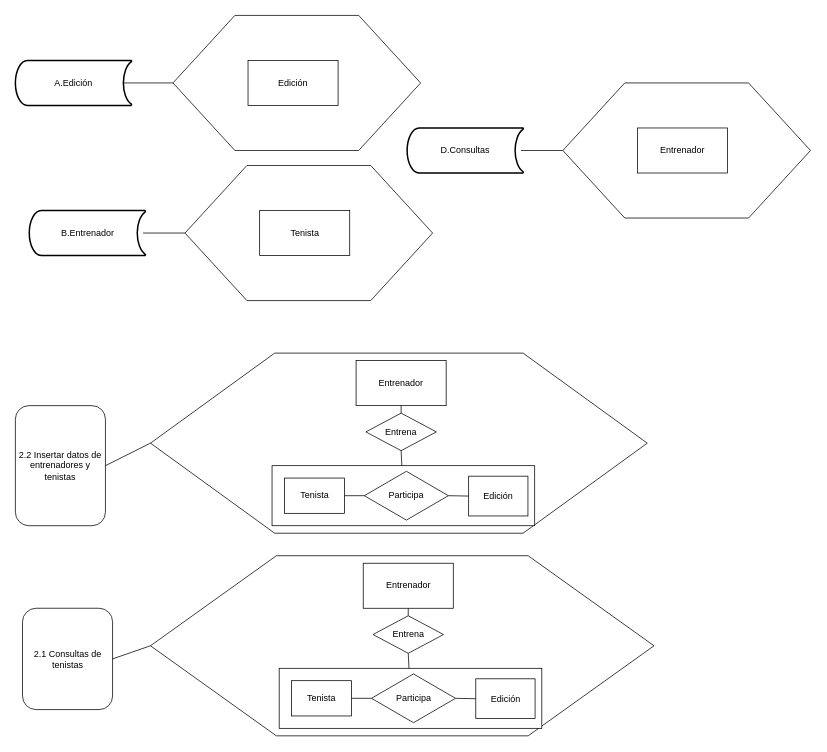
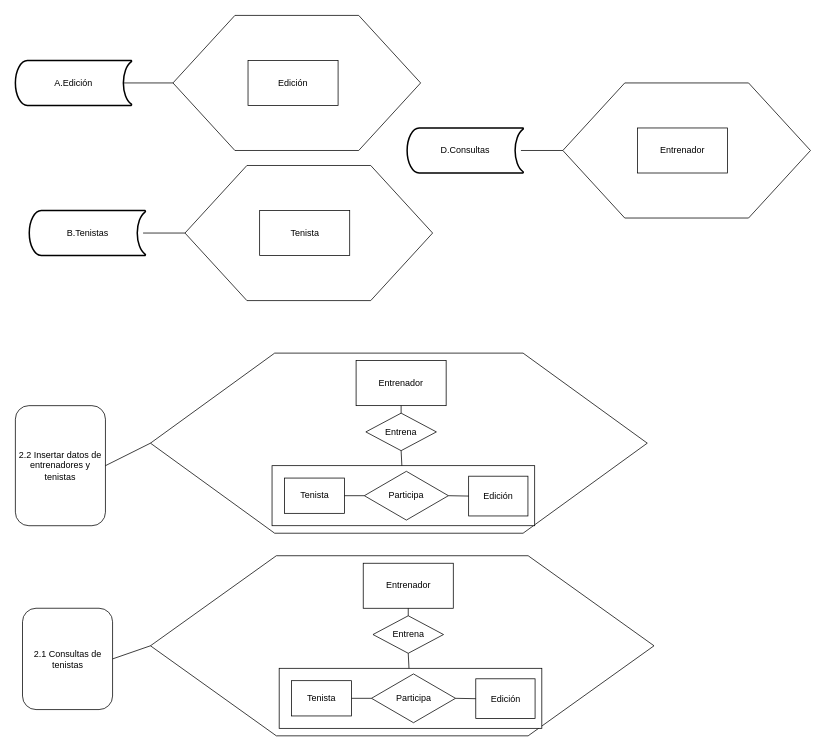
(88, 233) -> (88, 233)
